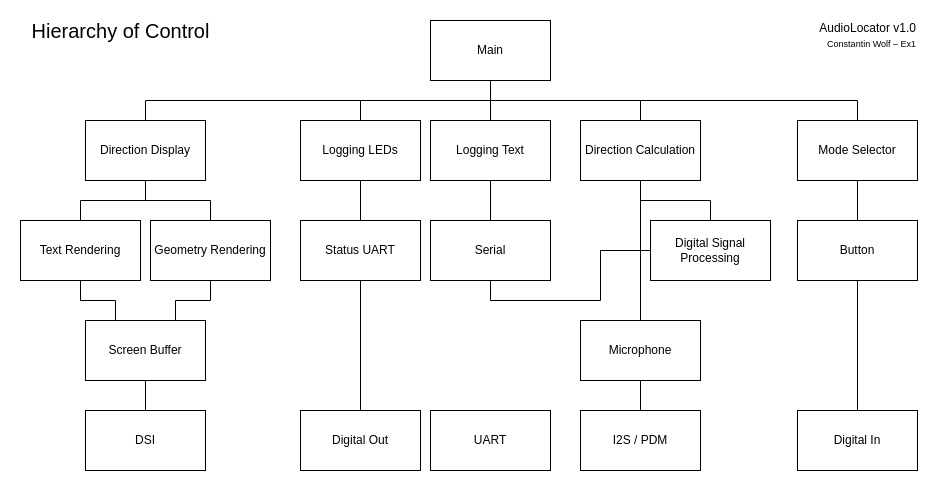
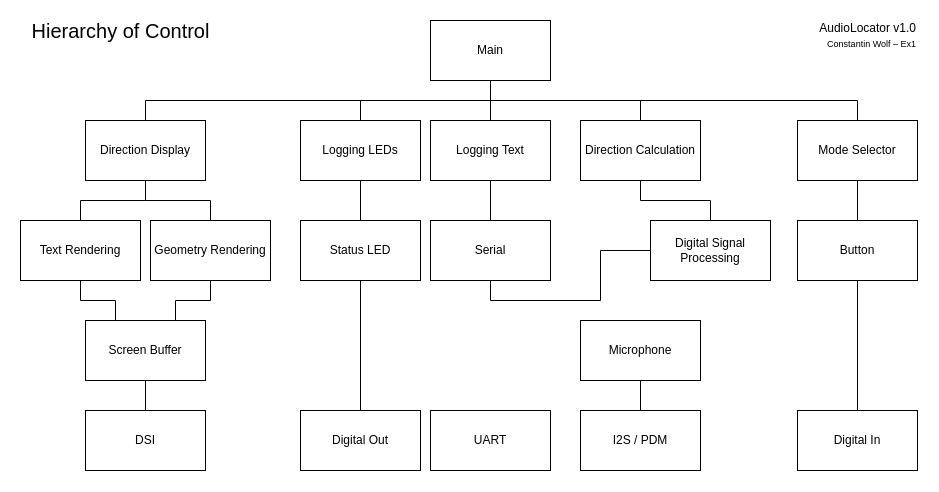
(361, 251) -> (361, 251)
(641, 261) -> none
